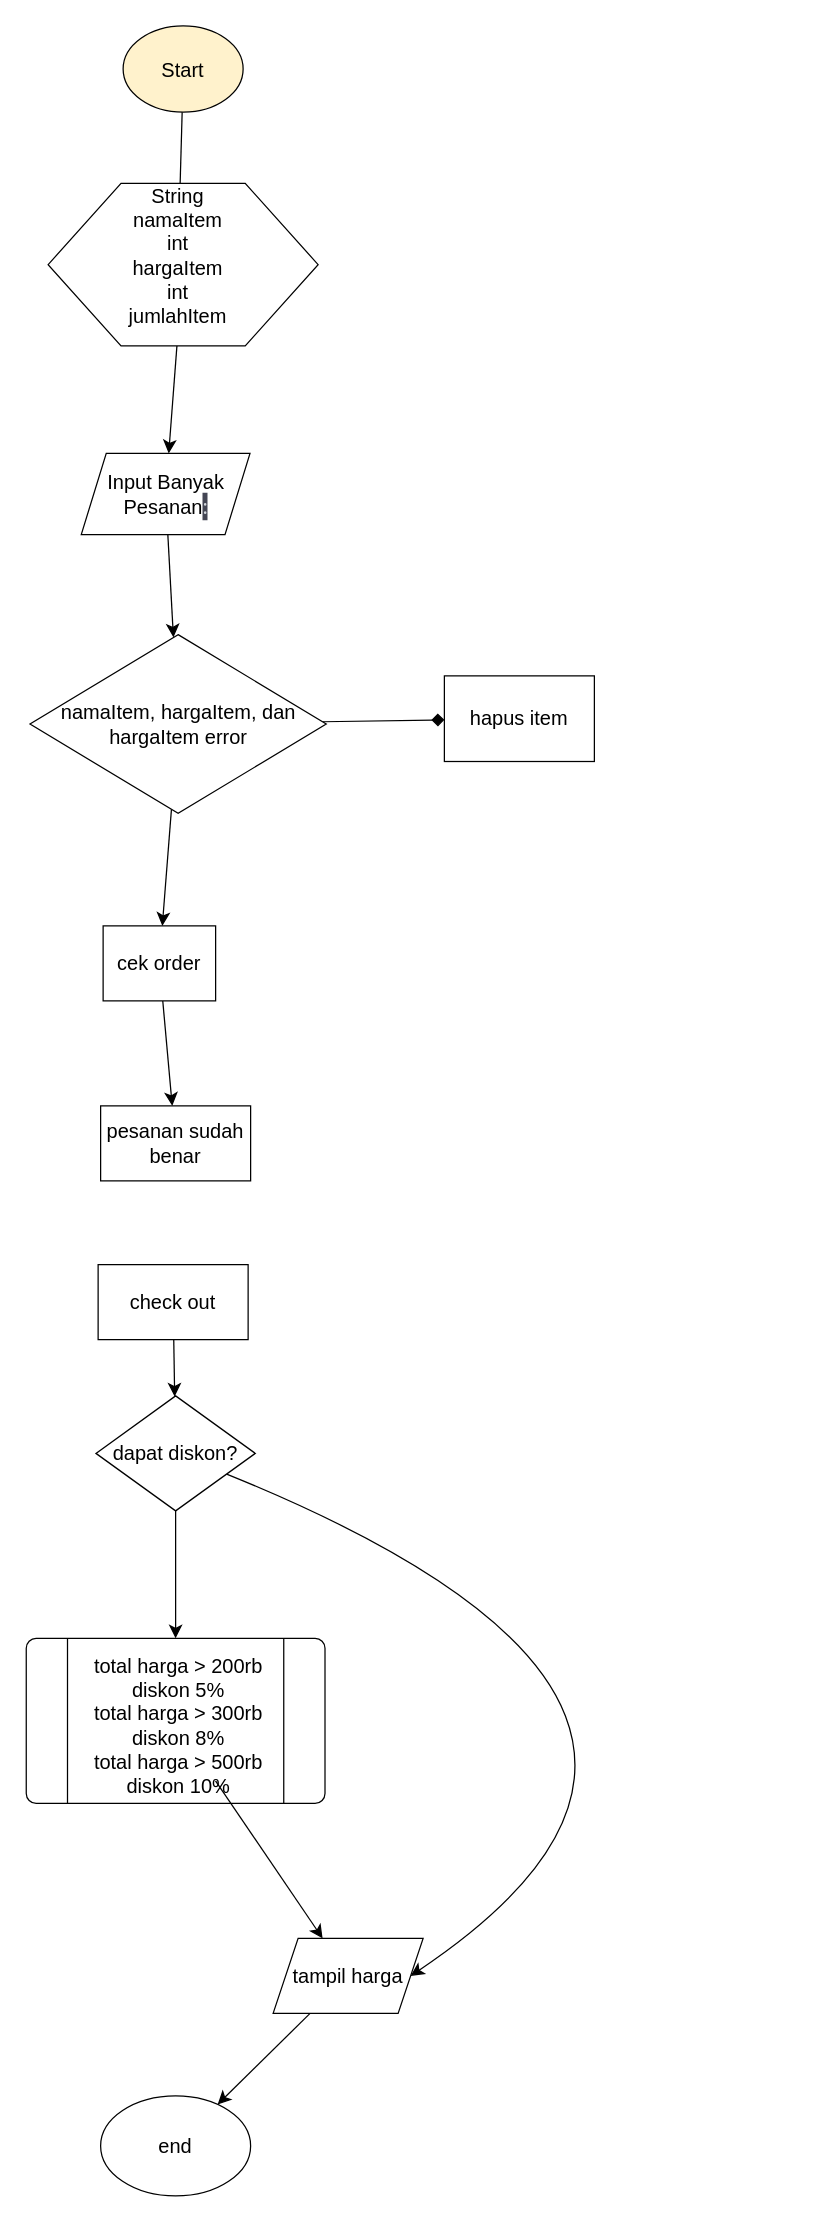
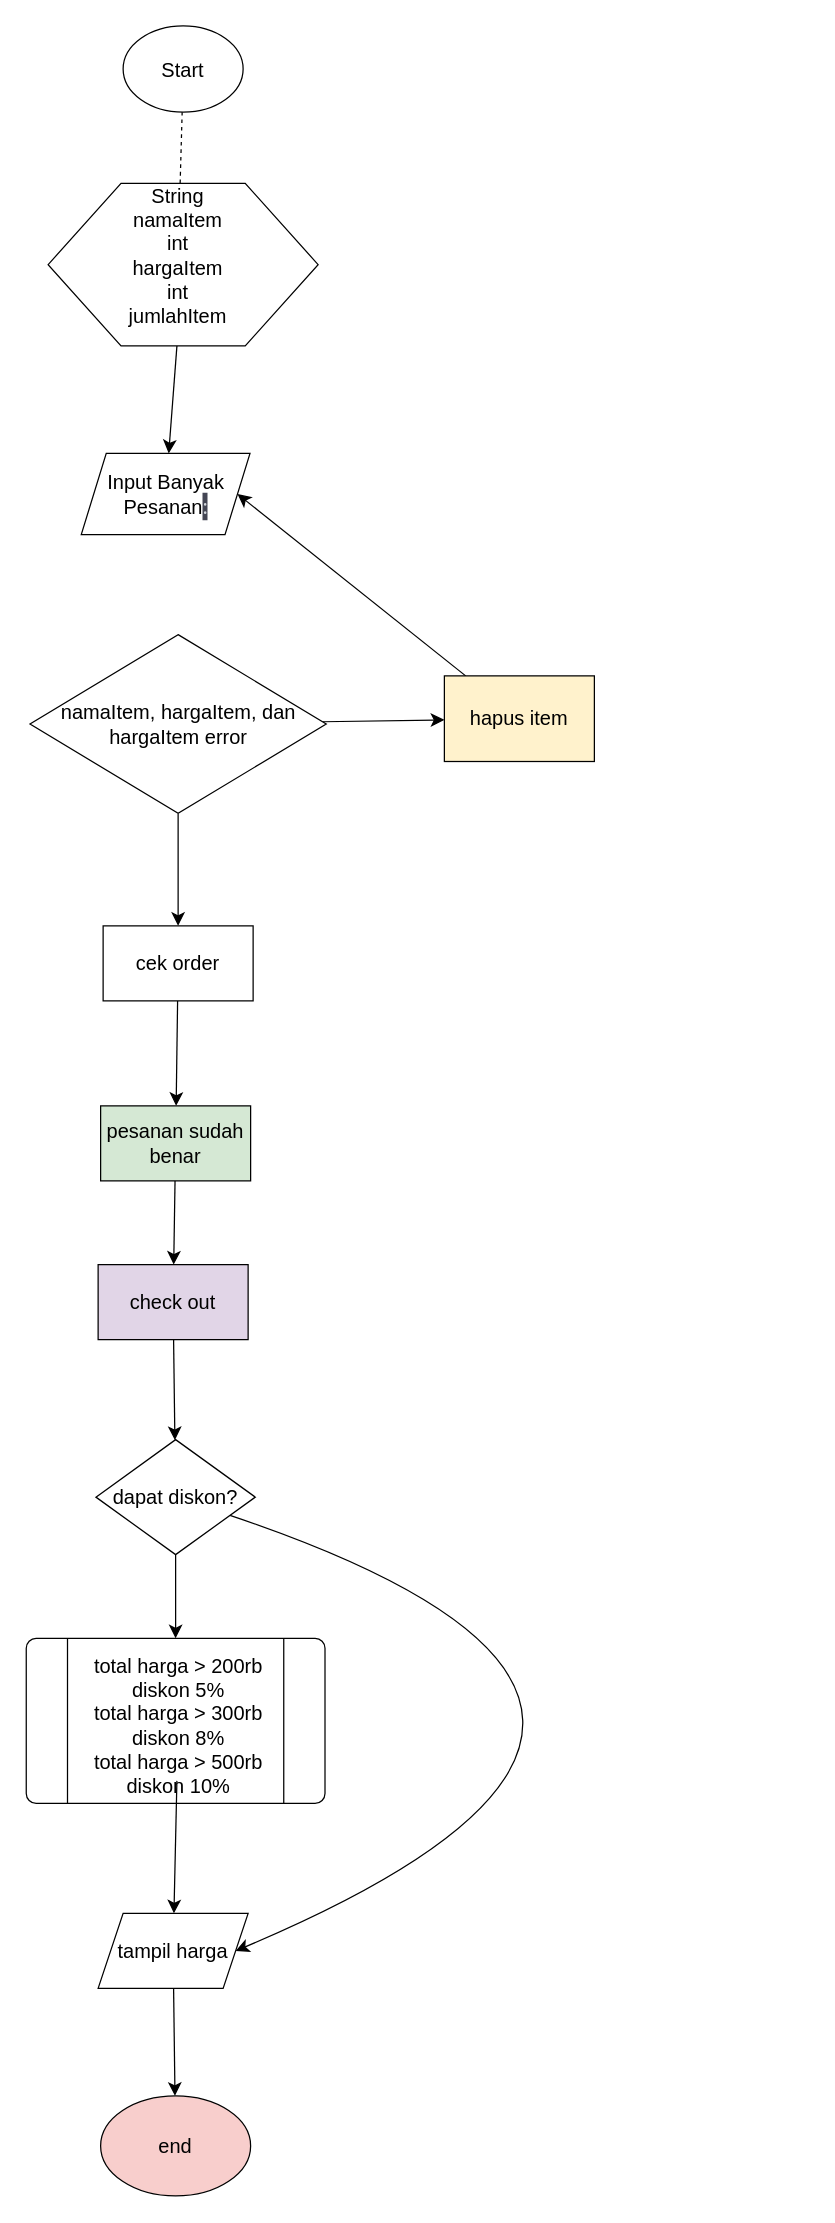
(183, 69) -> (183, 69)
(181, 147) -> (181, 147)
(170, 581) -> none
none -> (355, 588)
(519, 718) -> (519, 718)
(431, 720) -> (433, 720)
(159, 963) -> (178, 963)
(176, 1143) -> (176, 1143)
none -> (174, 1218)
(173, 1302) -> (173, 1302)
(176, 1453) -> (176, 1497)
(348, 1976) -> (173, 1951)
(176, 2146) -> (176, 2146)
